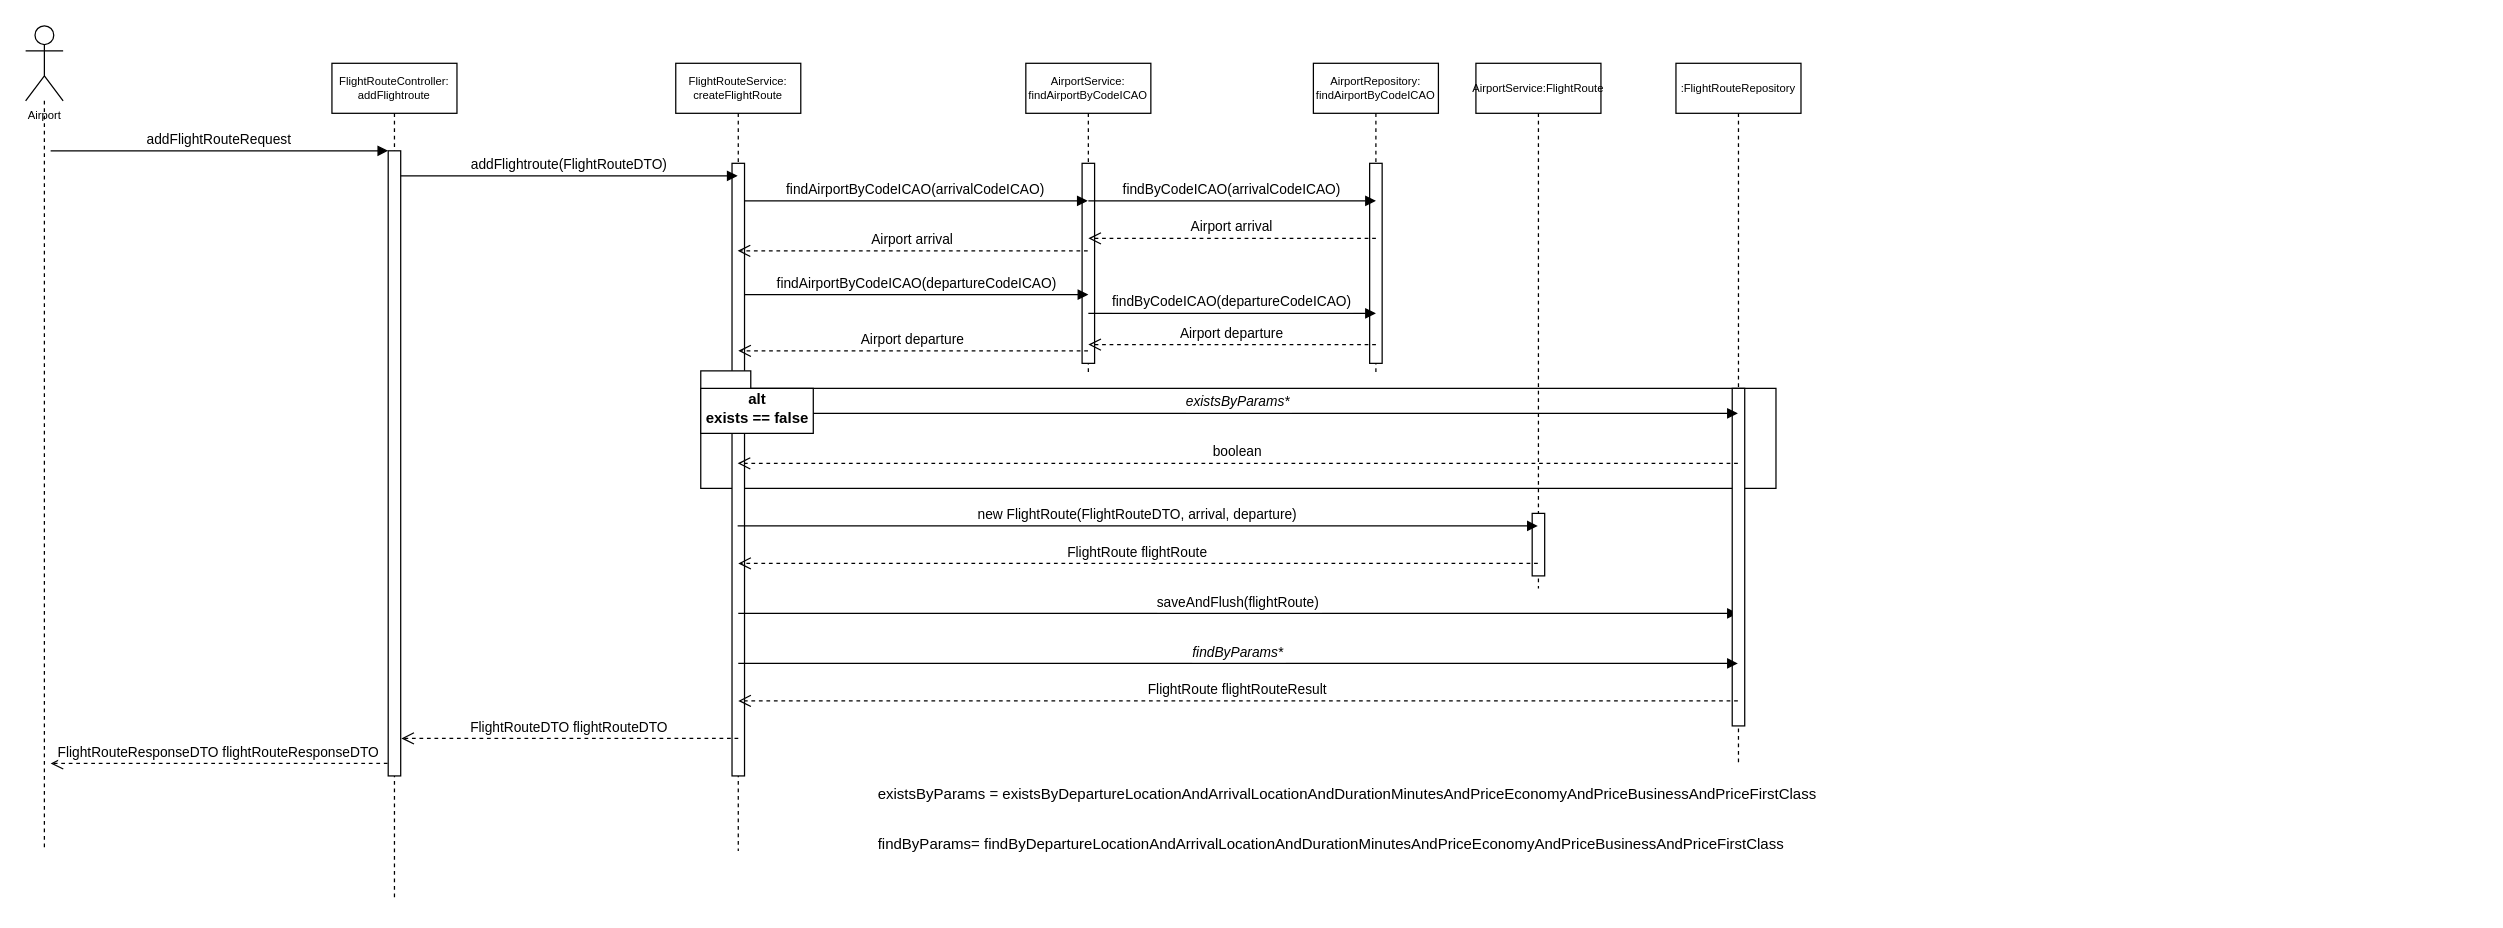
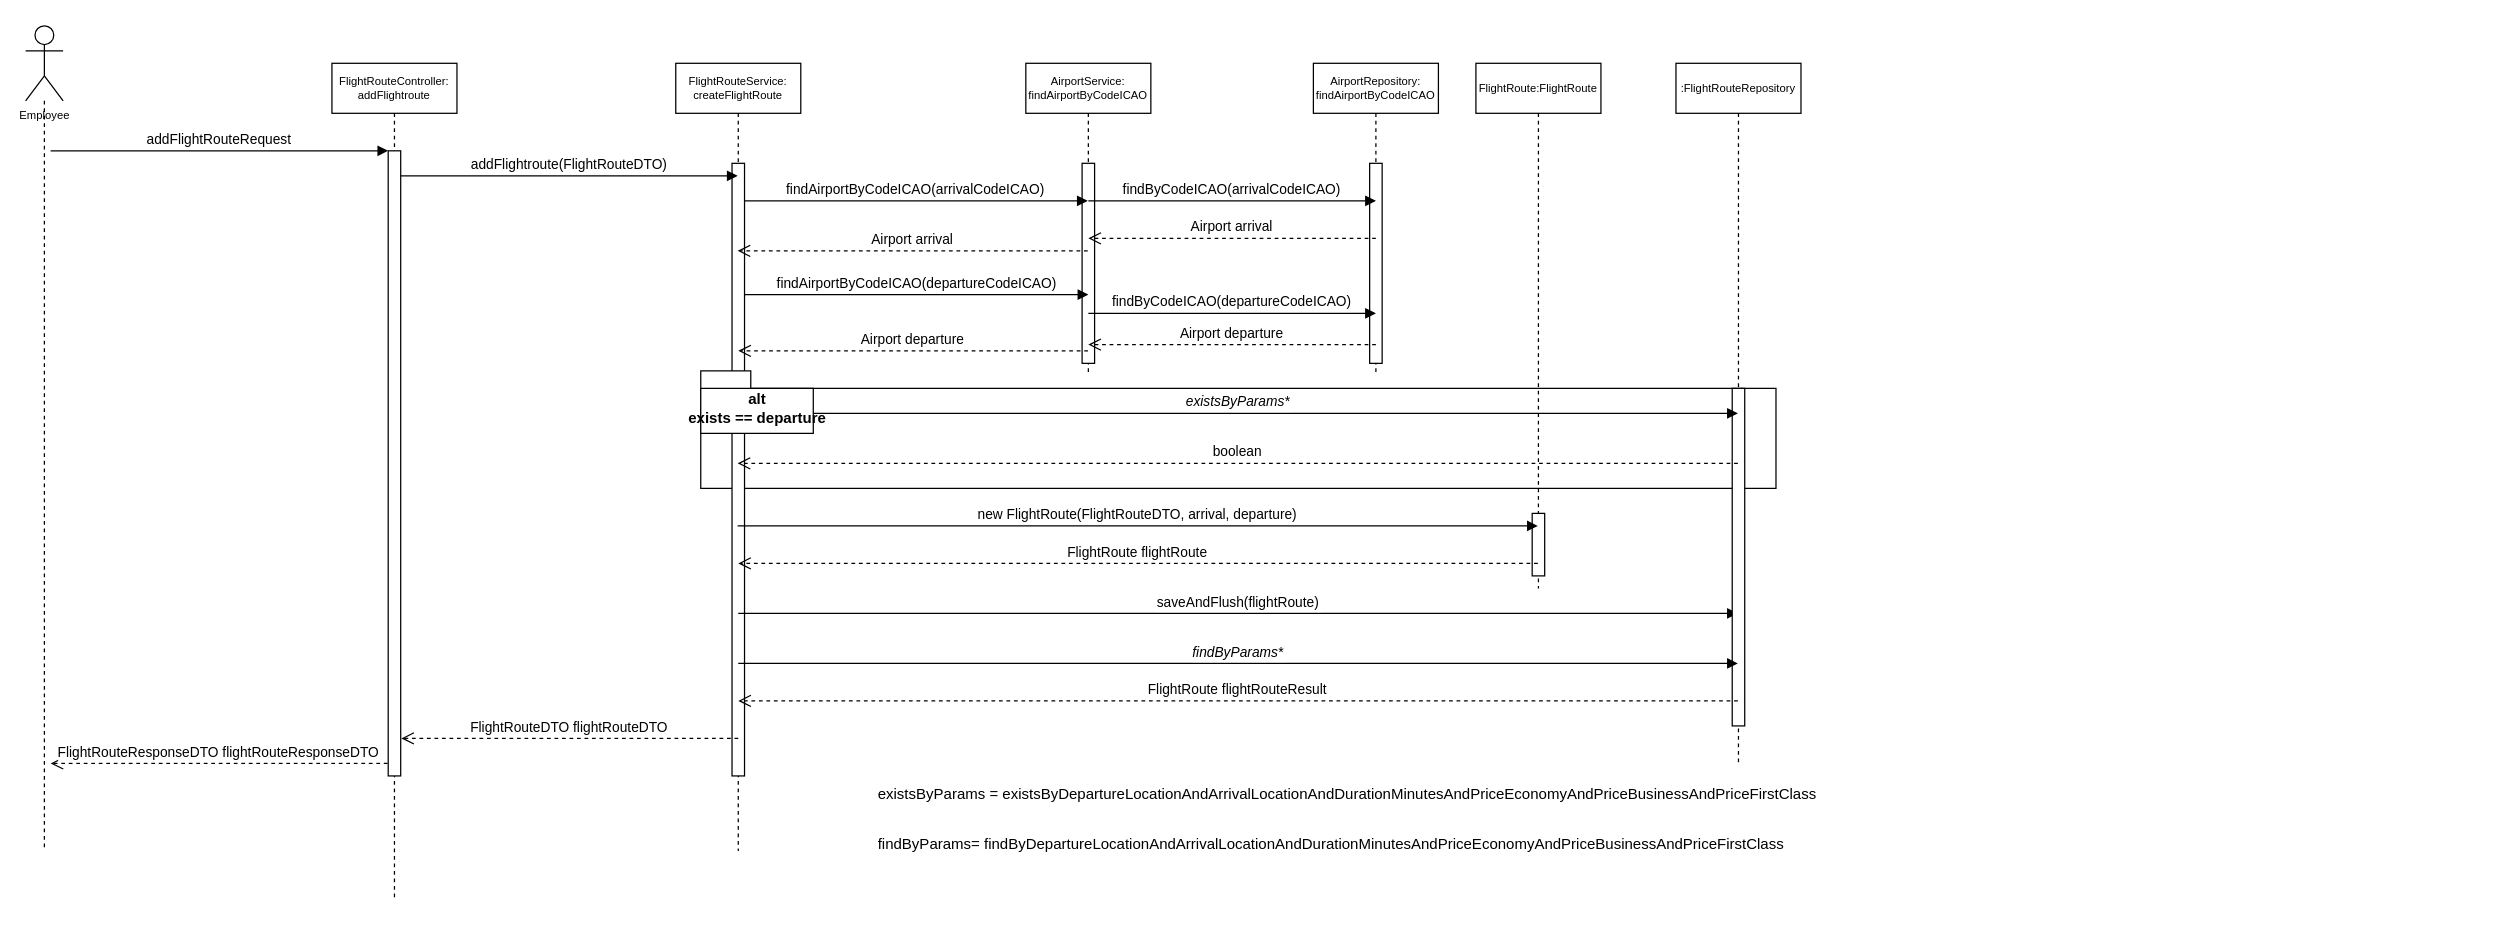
(1538, 88) -> (1538, 88)
(45, 116) -> (45, 116)
(758, 408) -> (758, 408)
